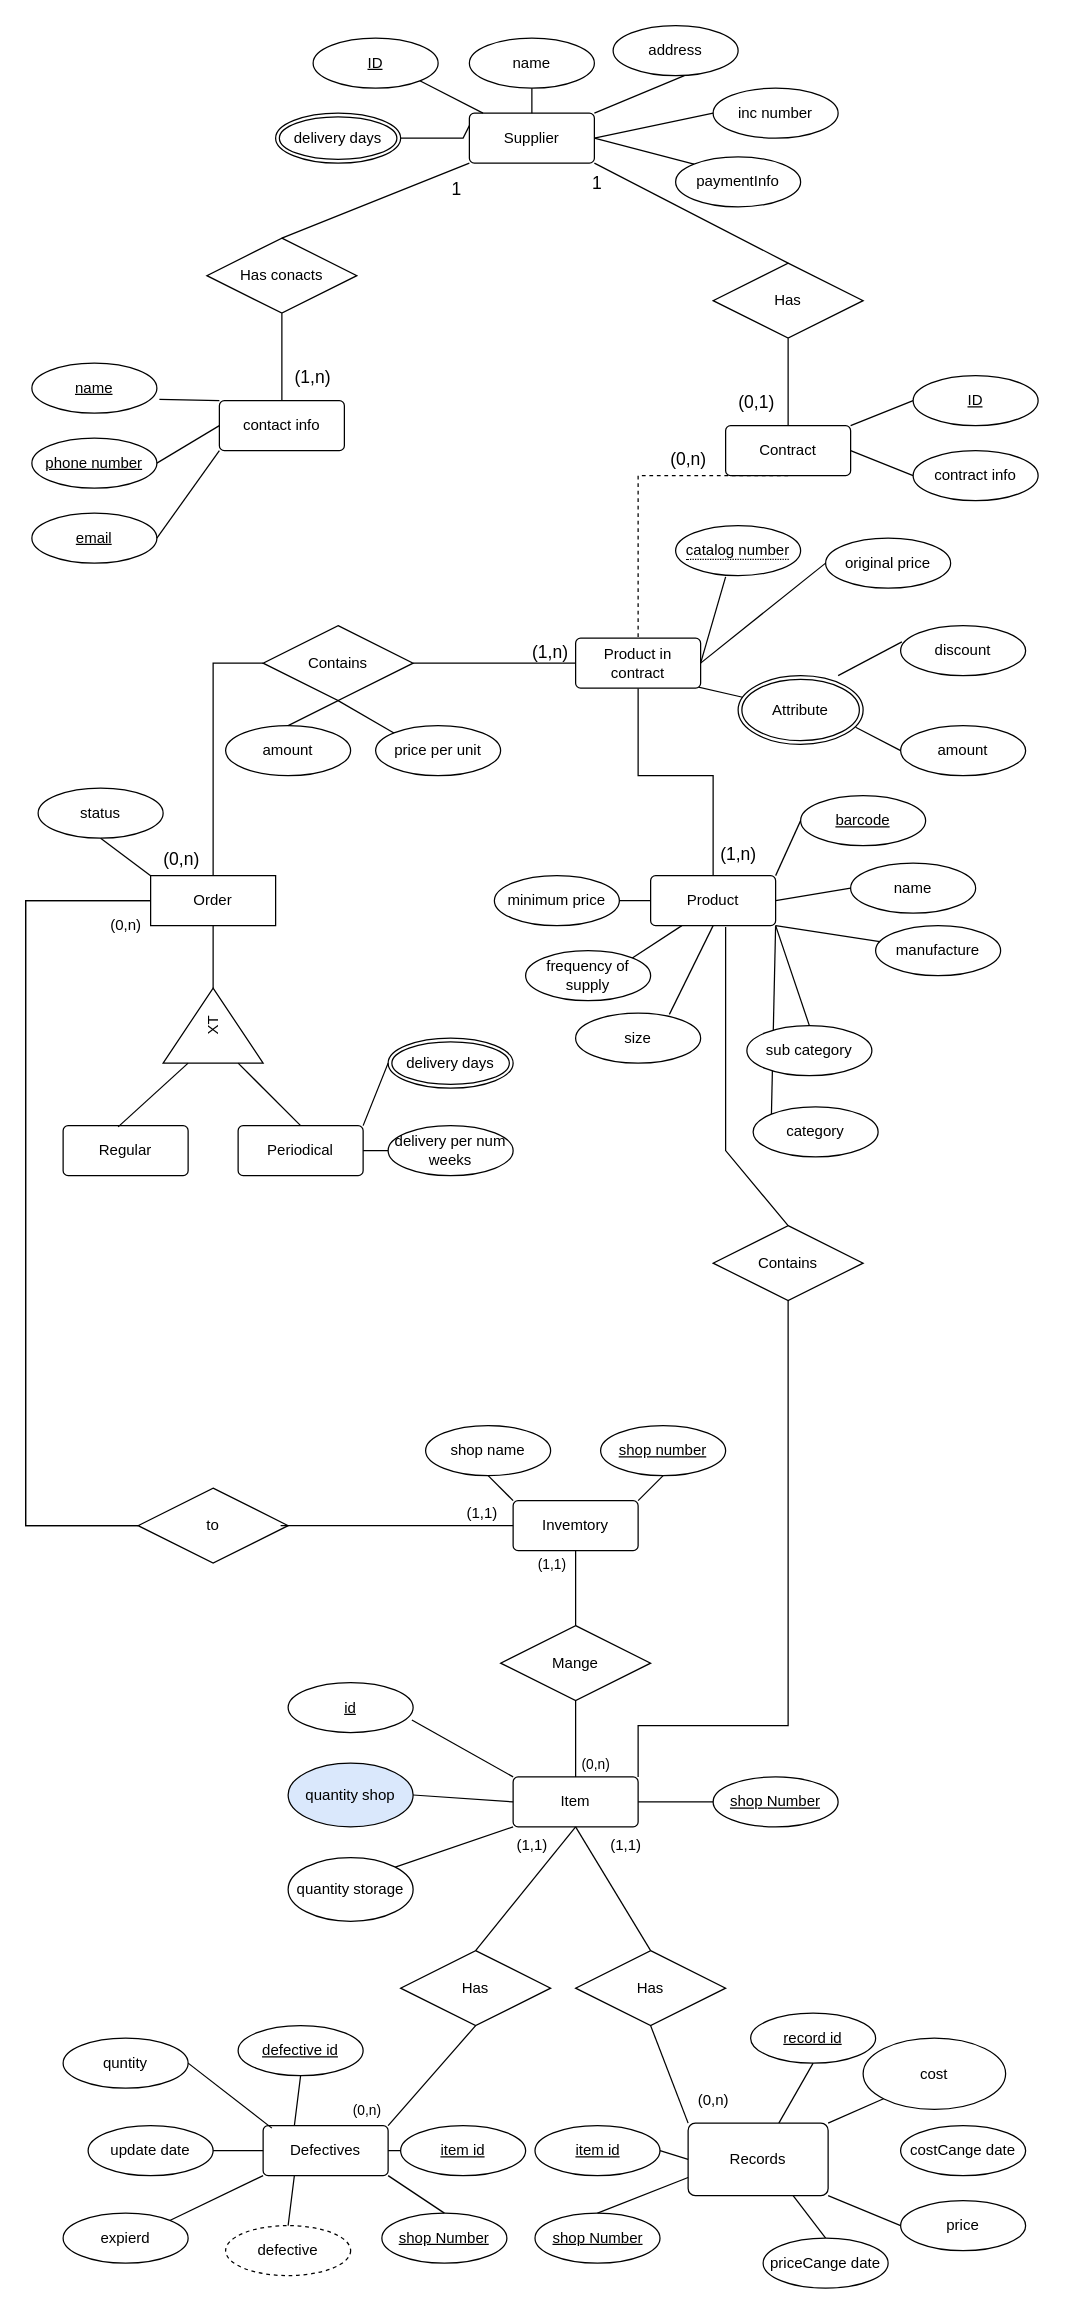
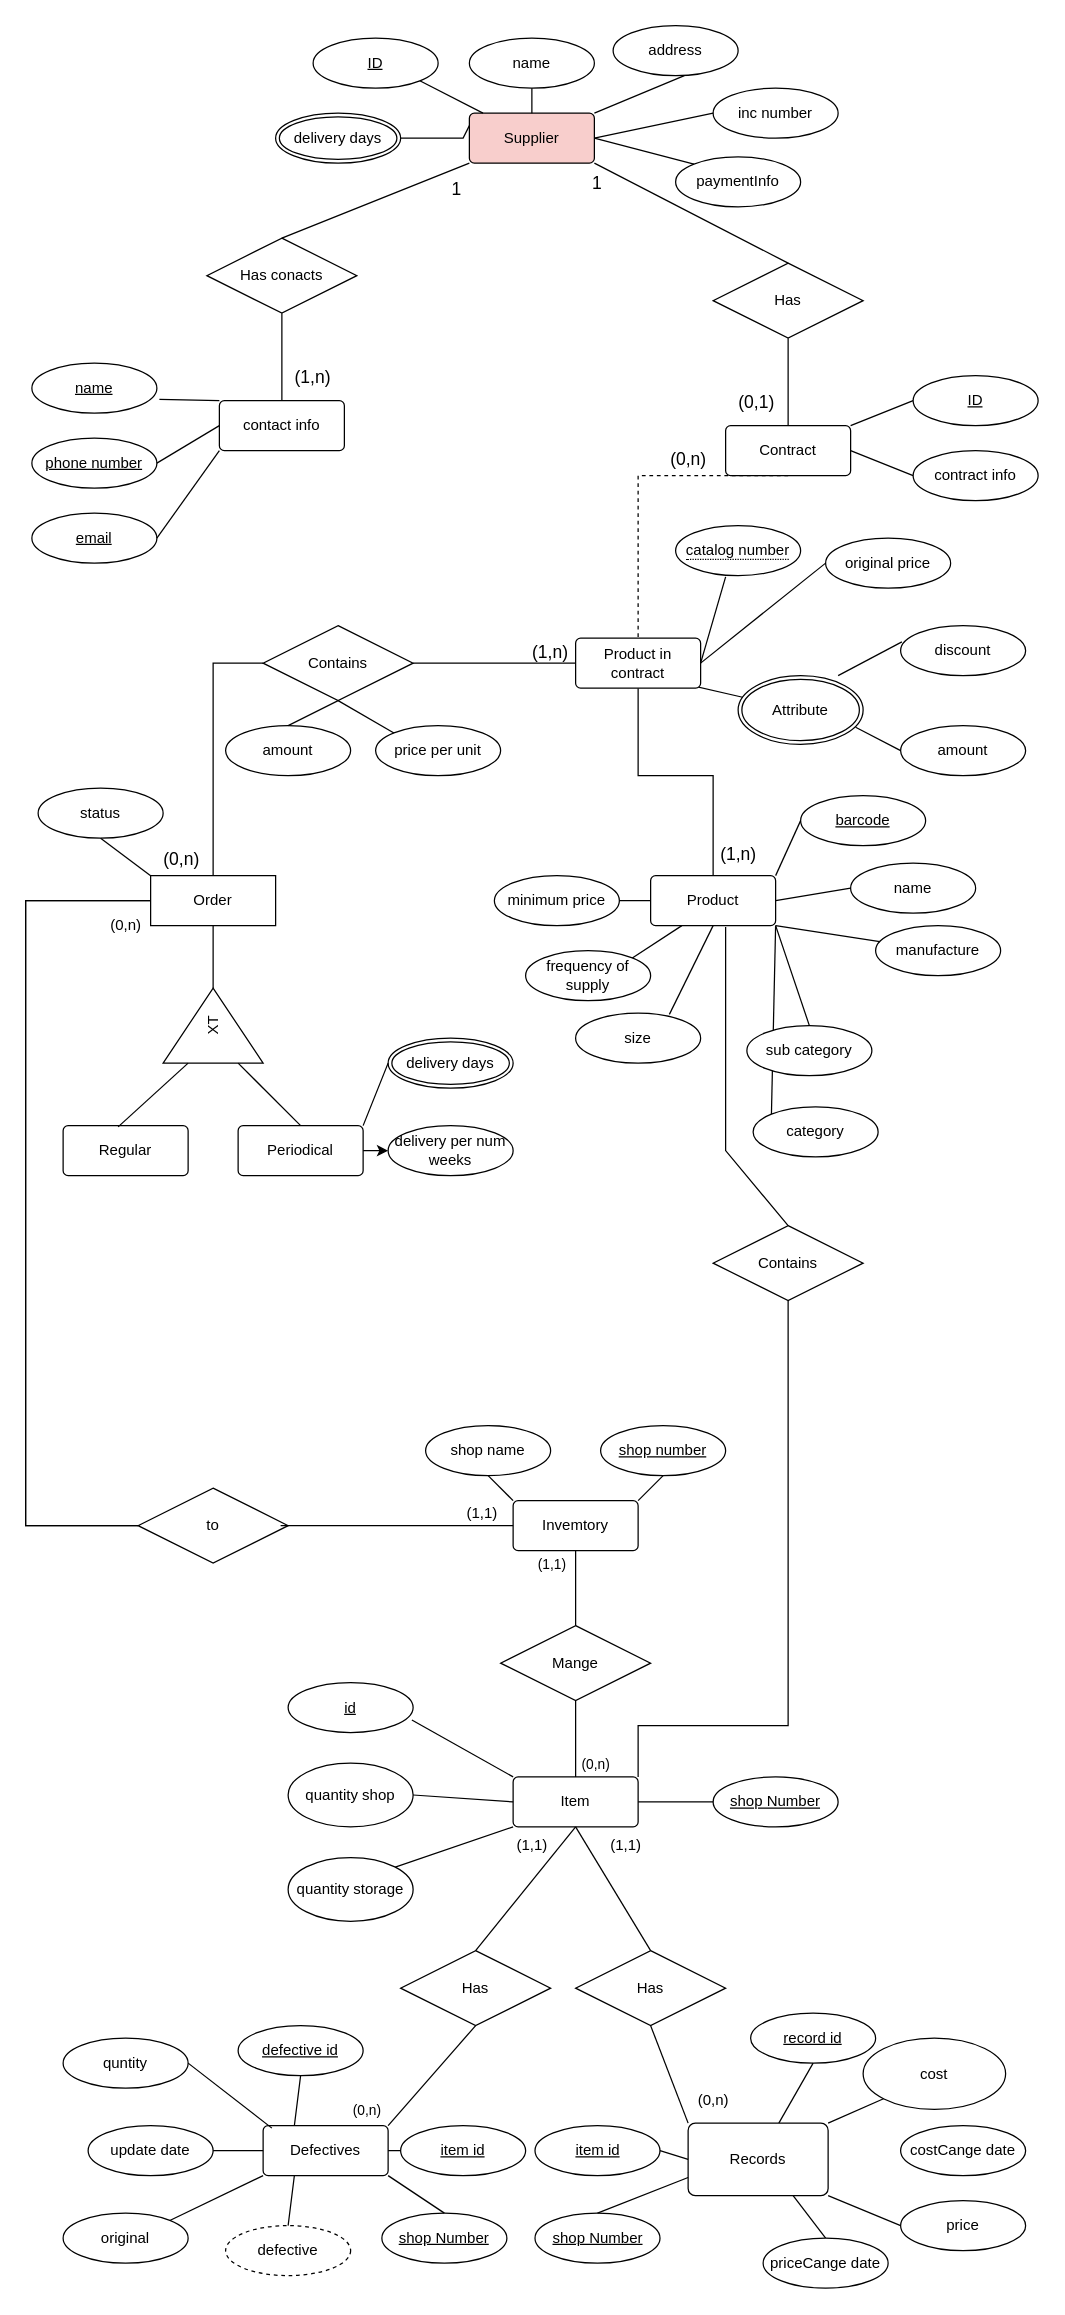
(532, 138) -> (532, 138)
(381, 1151) -> (378, 1151)
(351, 1795) -> (351, 1795)
(126, 2238) -> (126, 2238)
